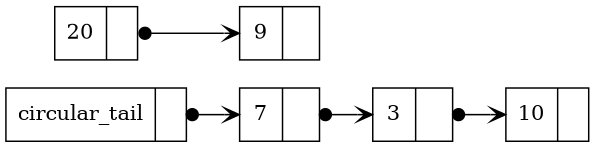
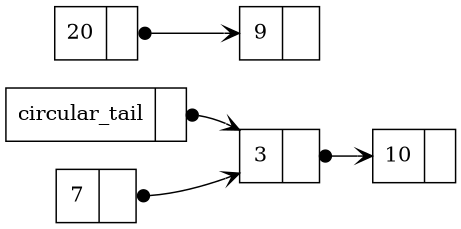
(211, 115) -> (212, 119)
